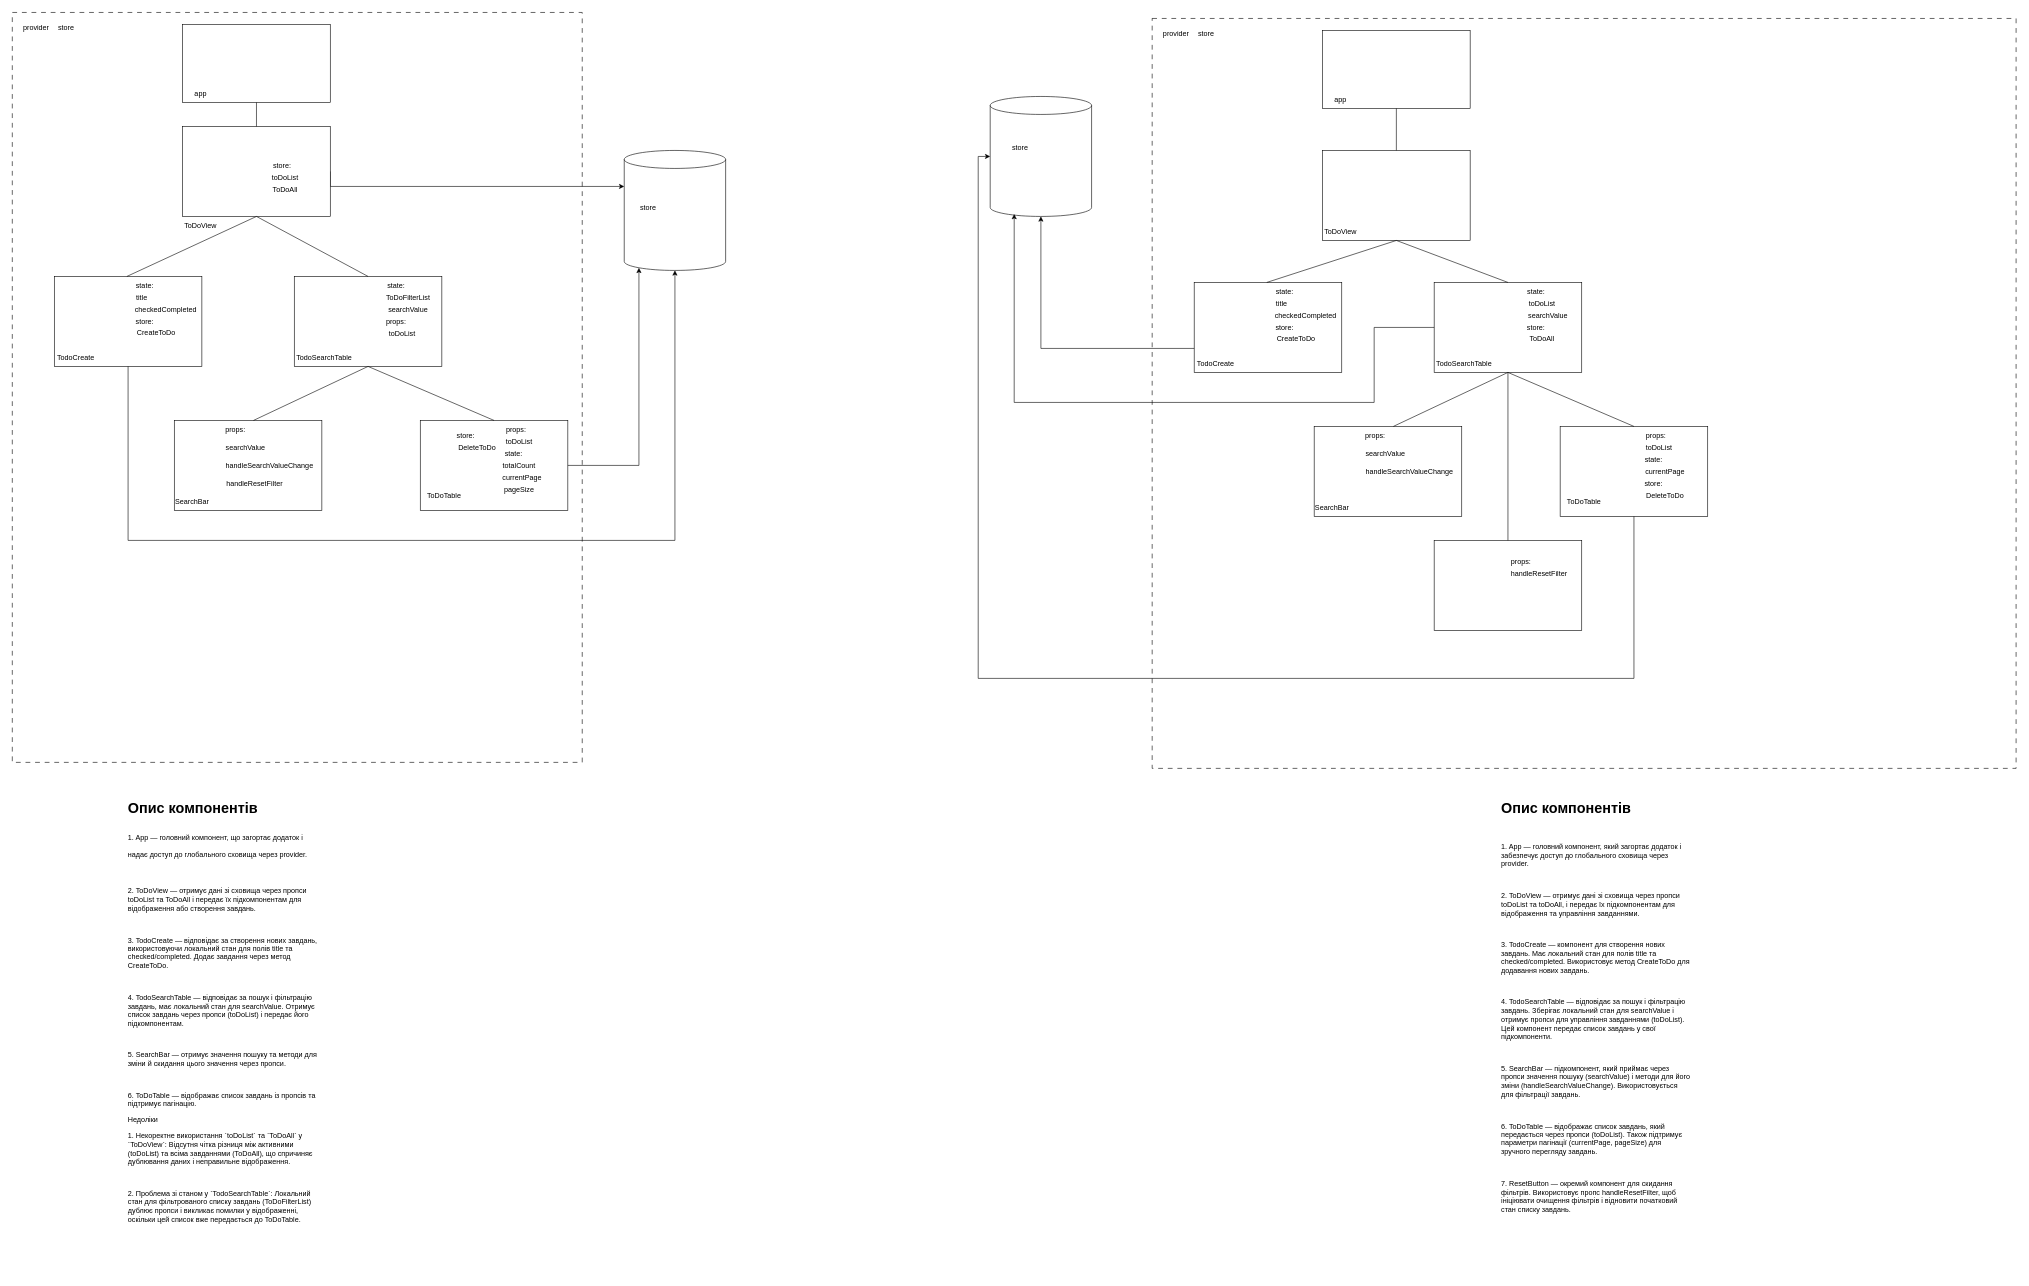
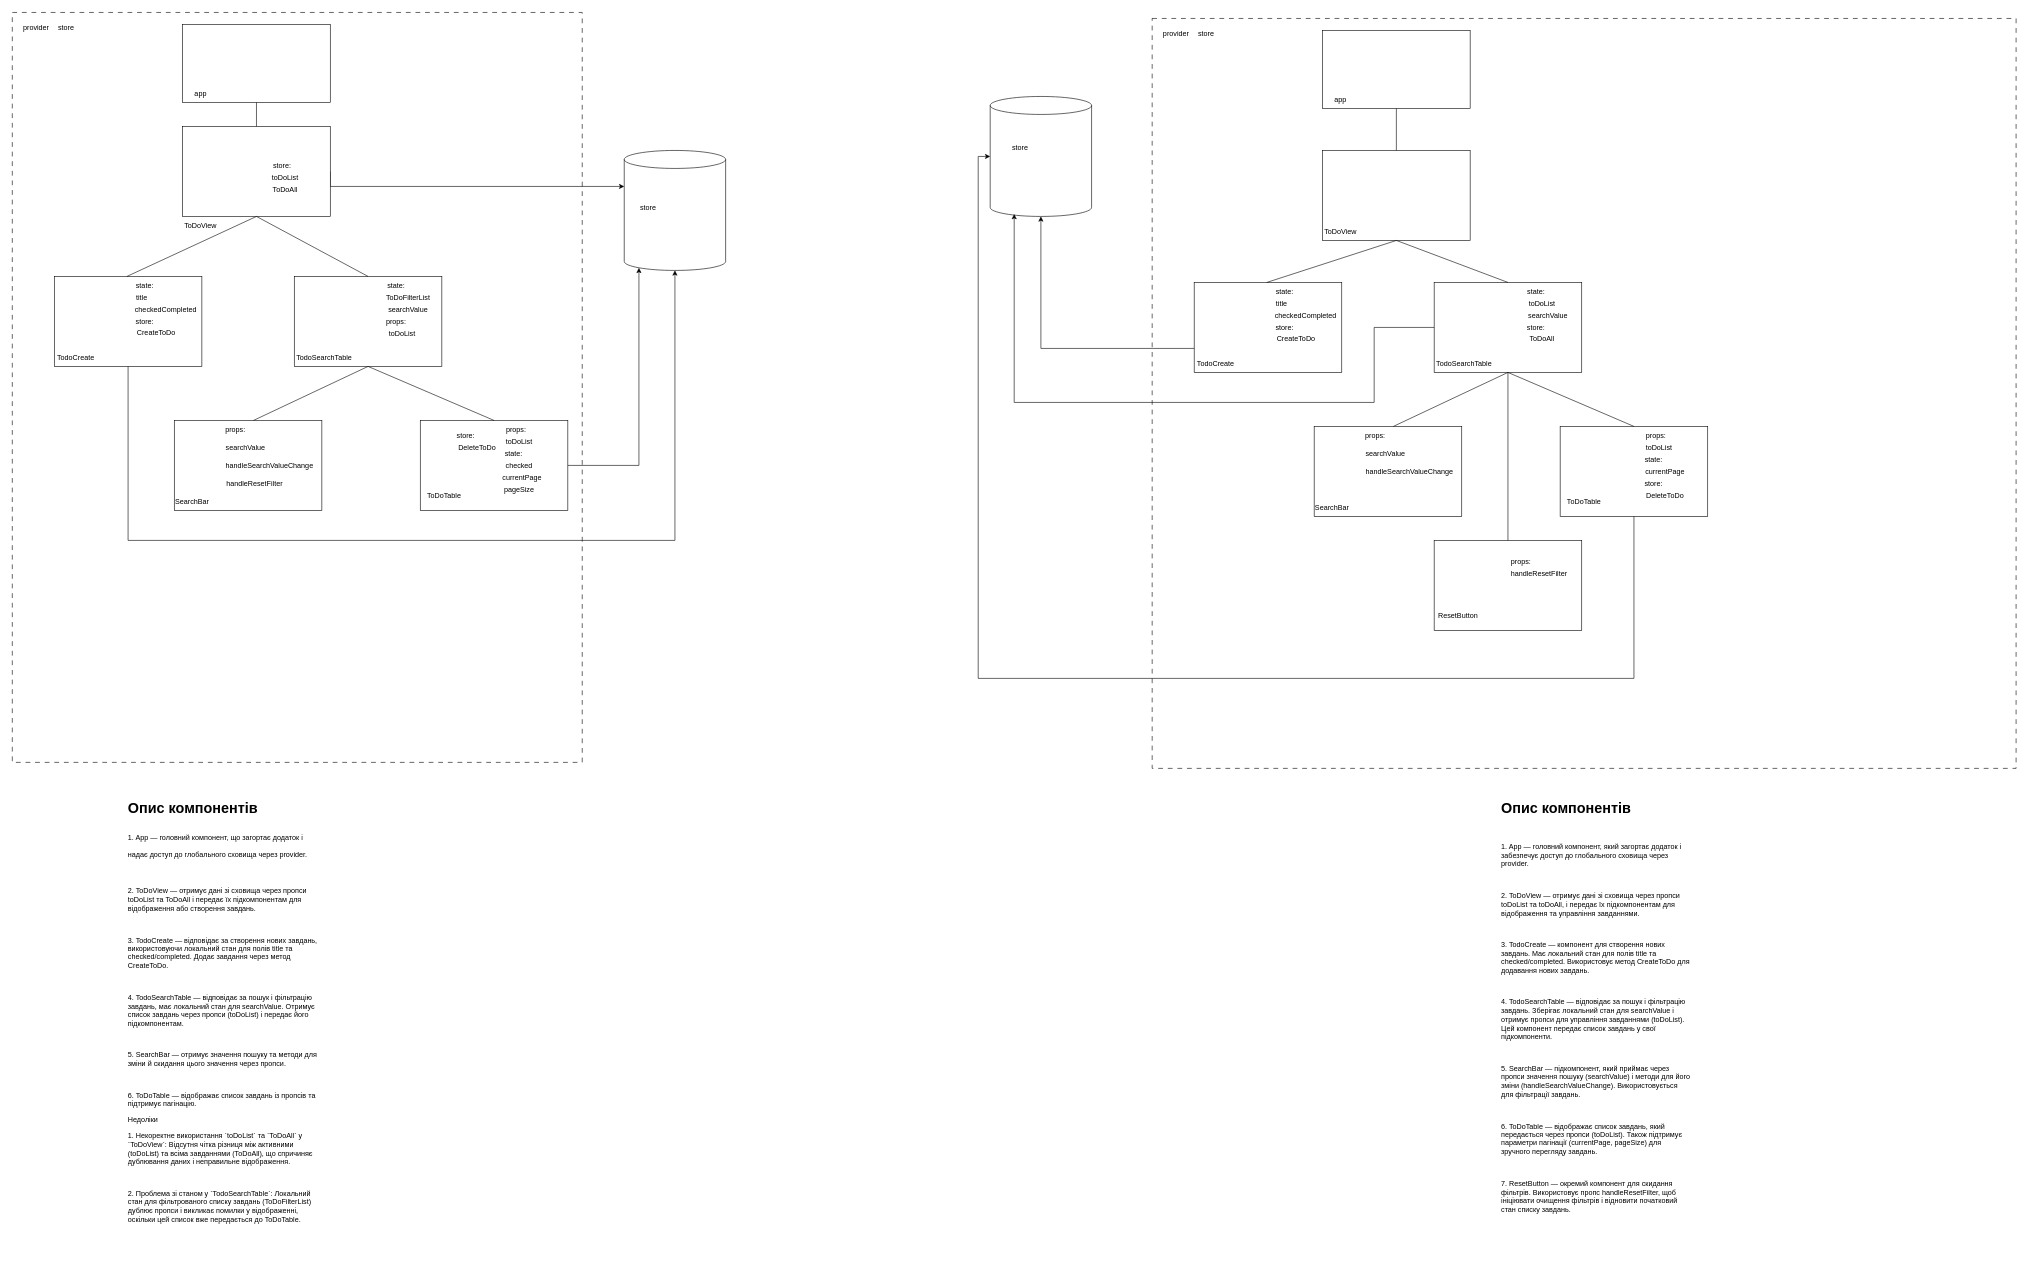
(519, 465) -> (519, 465)
none -> (1458, 615)
